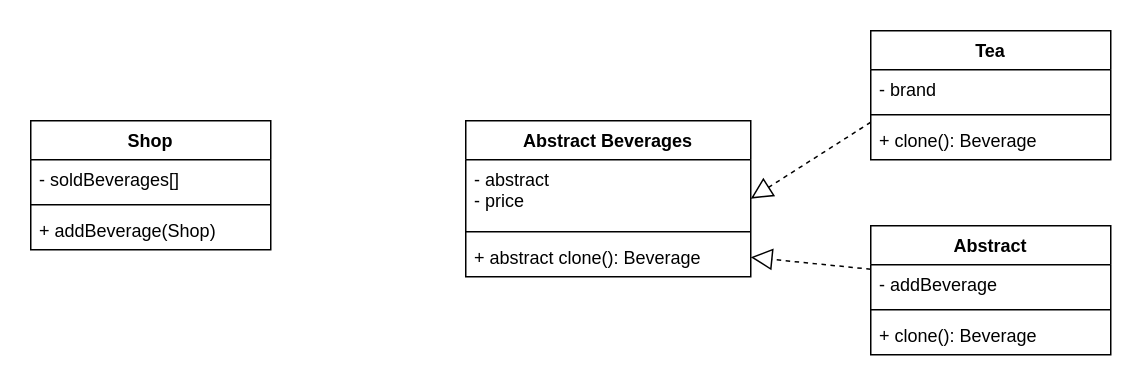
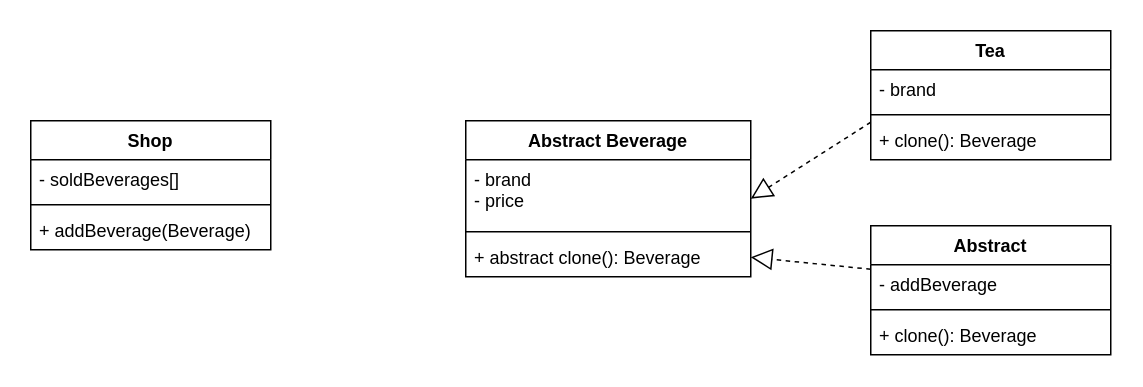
(608, 142) -> (608, 142)
(523, 192) -> (508, 192)
(133, 232) -> (152, 243)
